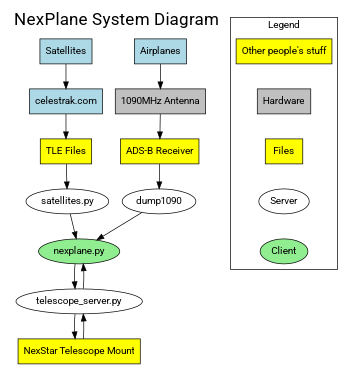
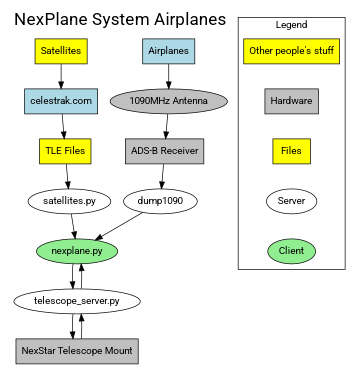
(117, 21) -> (120, 21)
(66, 51) -> (61, 51)
(160, 101) -> (169, 101)
(160, 151) -> (165, 151)
(79, 351) -> (77, 351)
